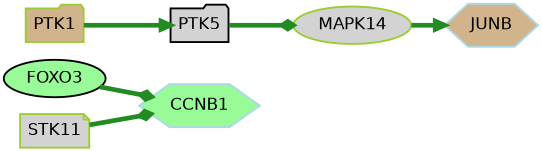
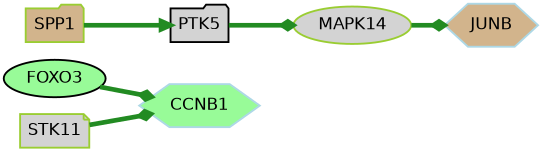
(55, 25) -> (55, 25)
(423, 25) -> (423, 25)
